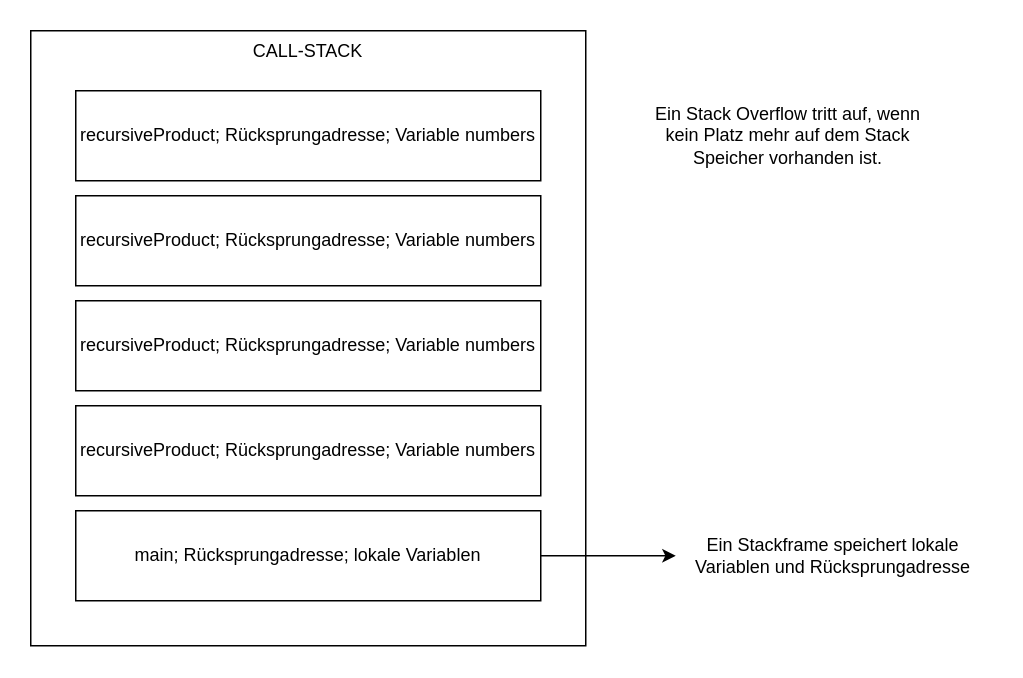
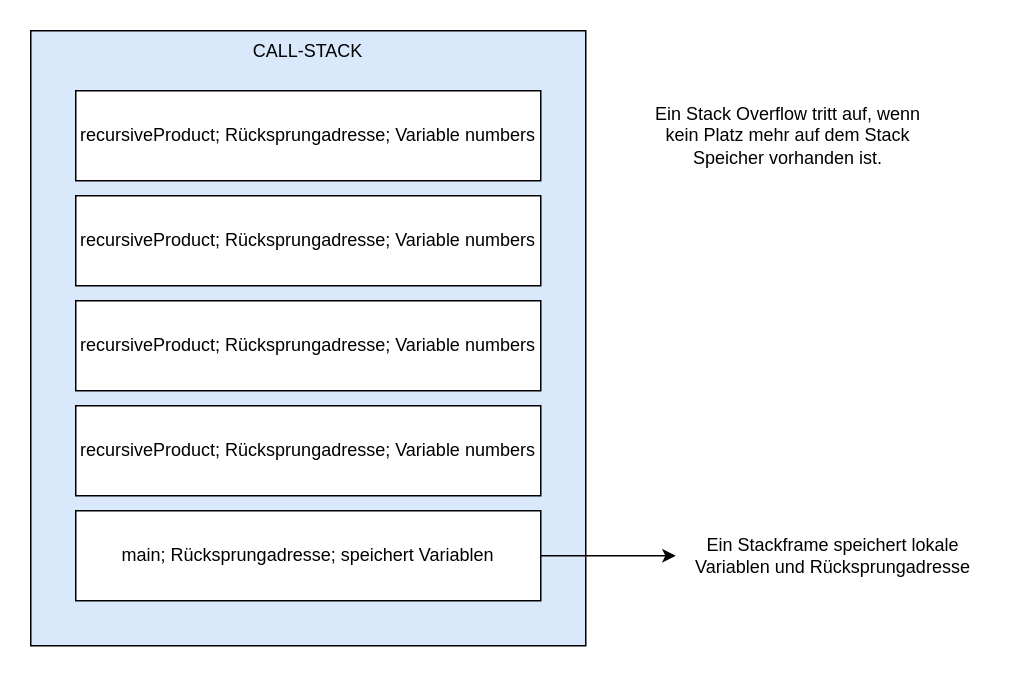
(308, 52) -> (308, 52)
(308, 556) -> (308, 556)
